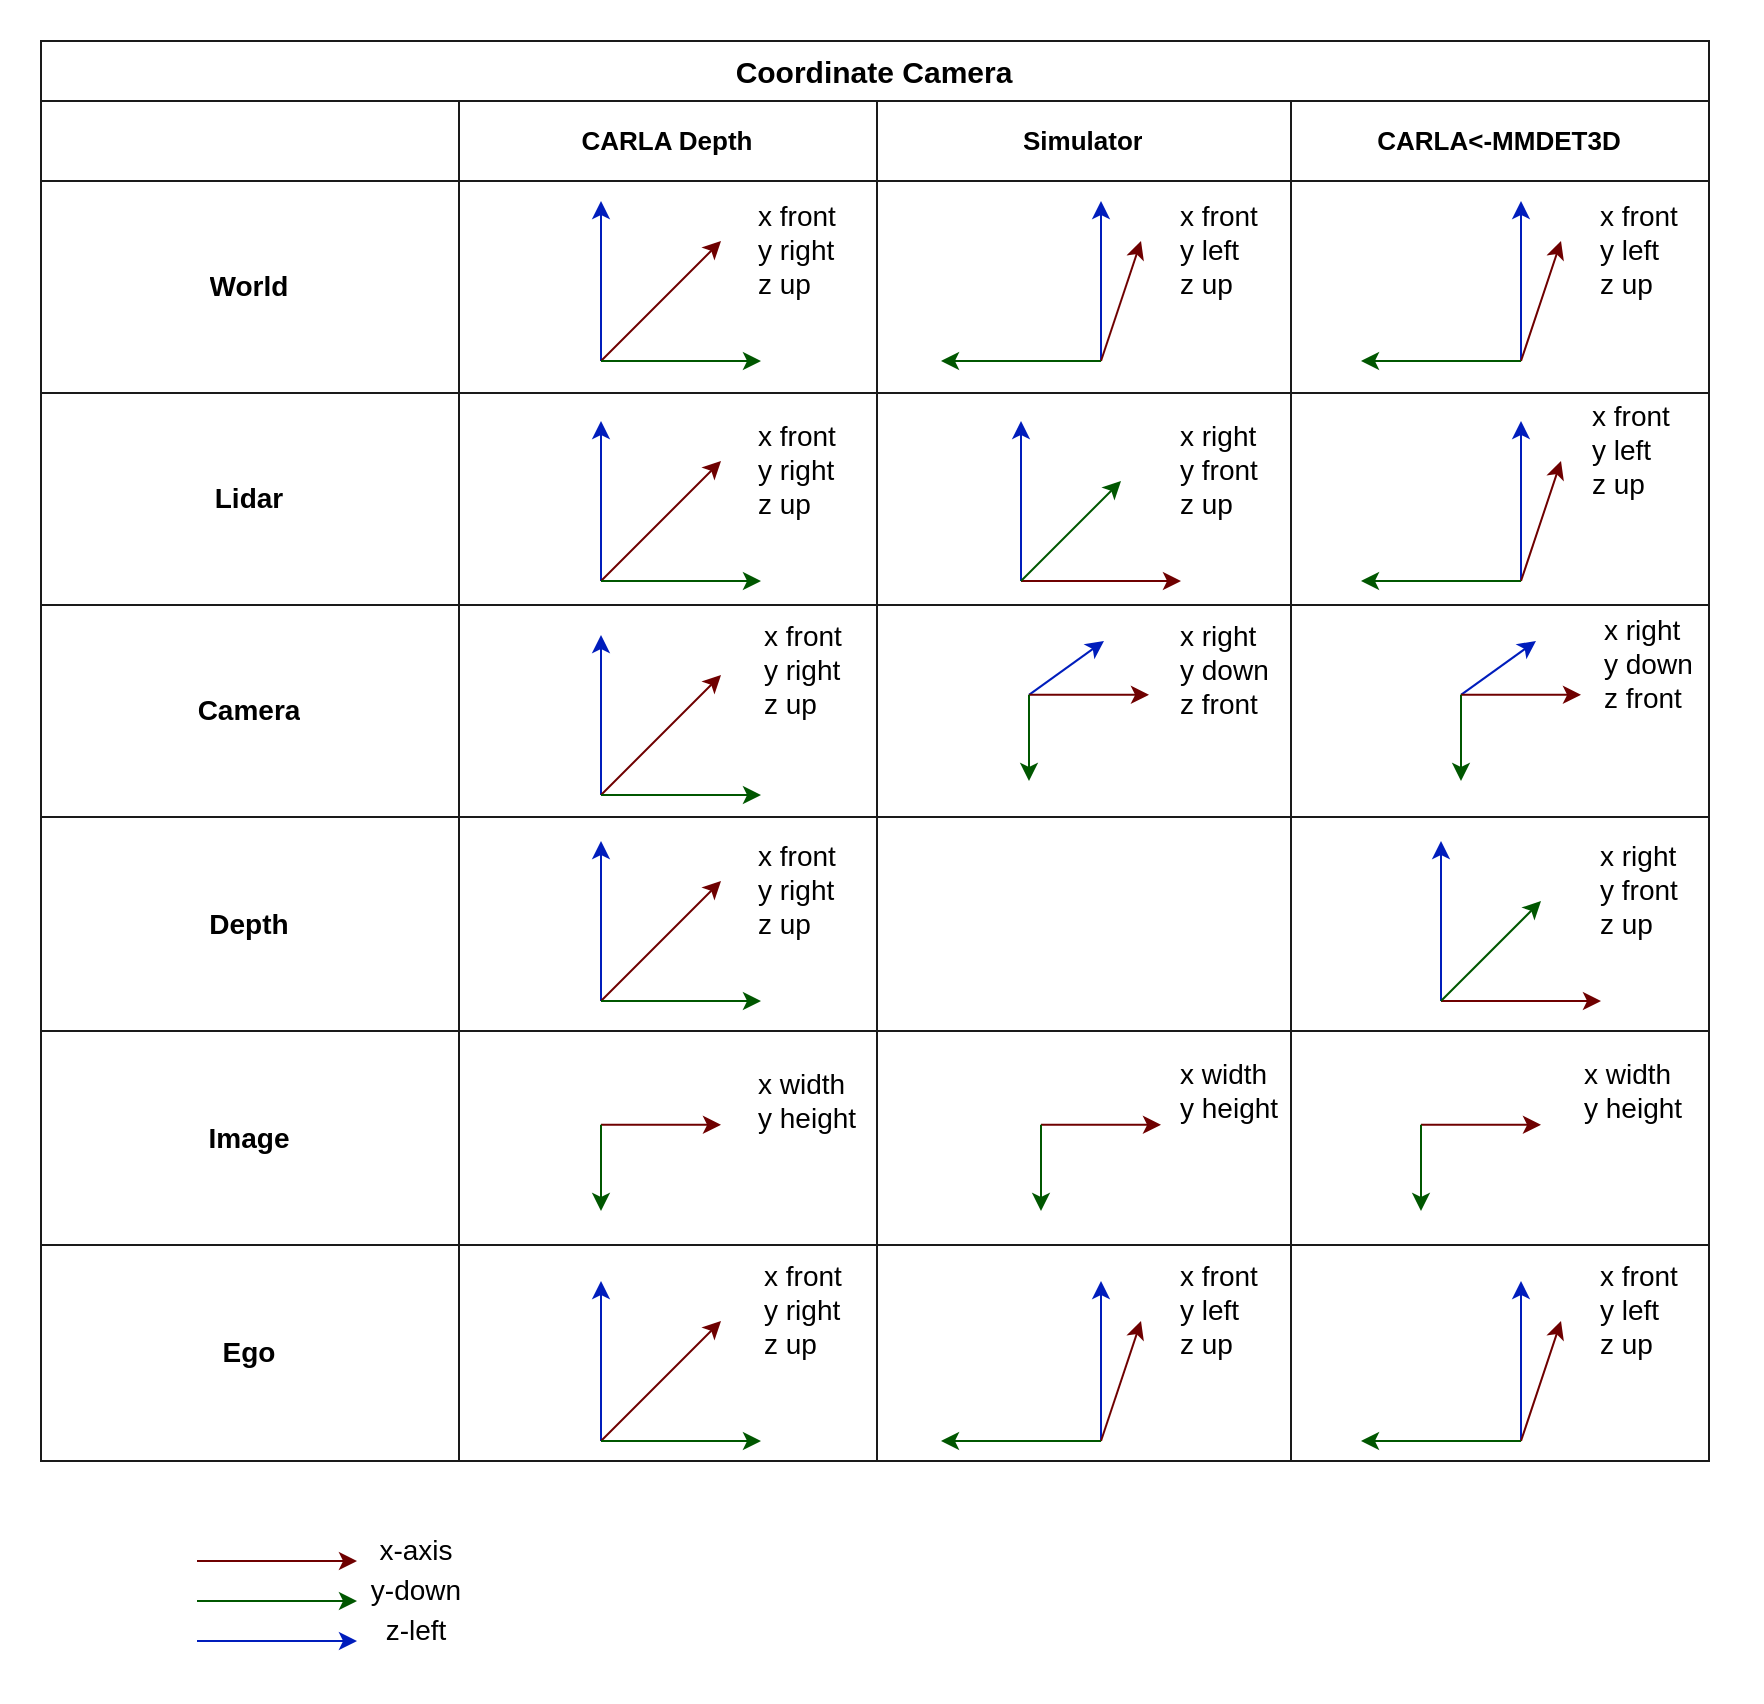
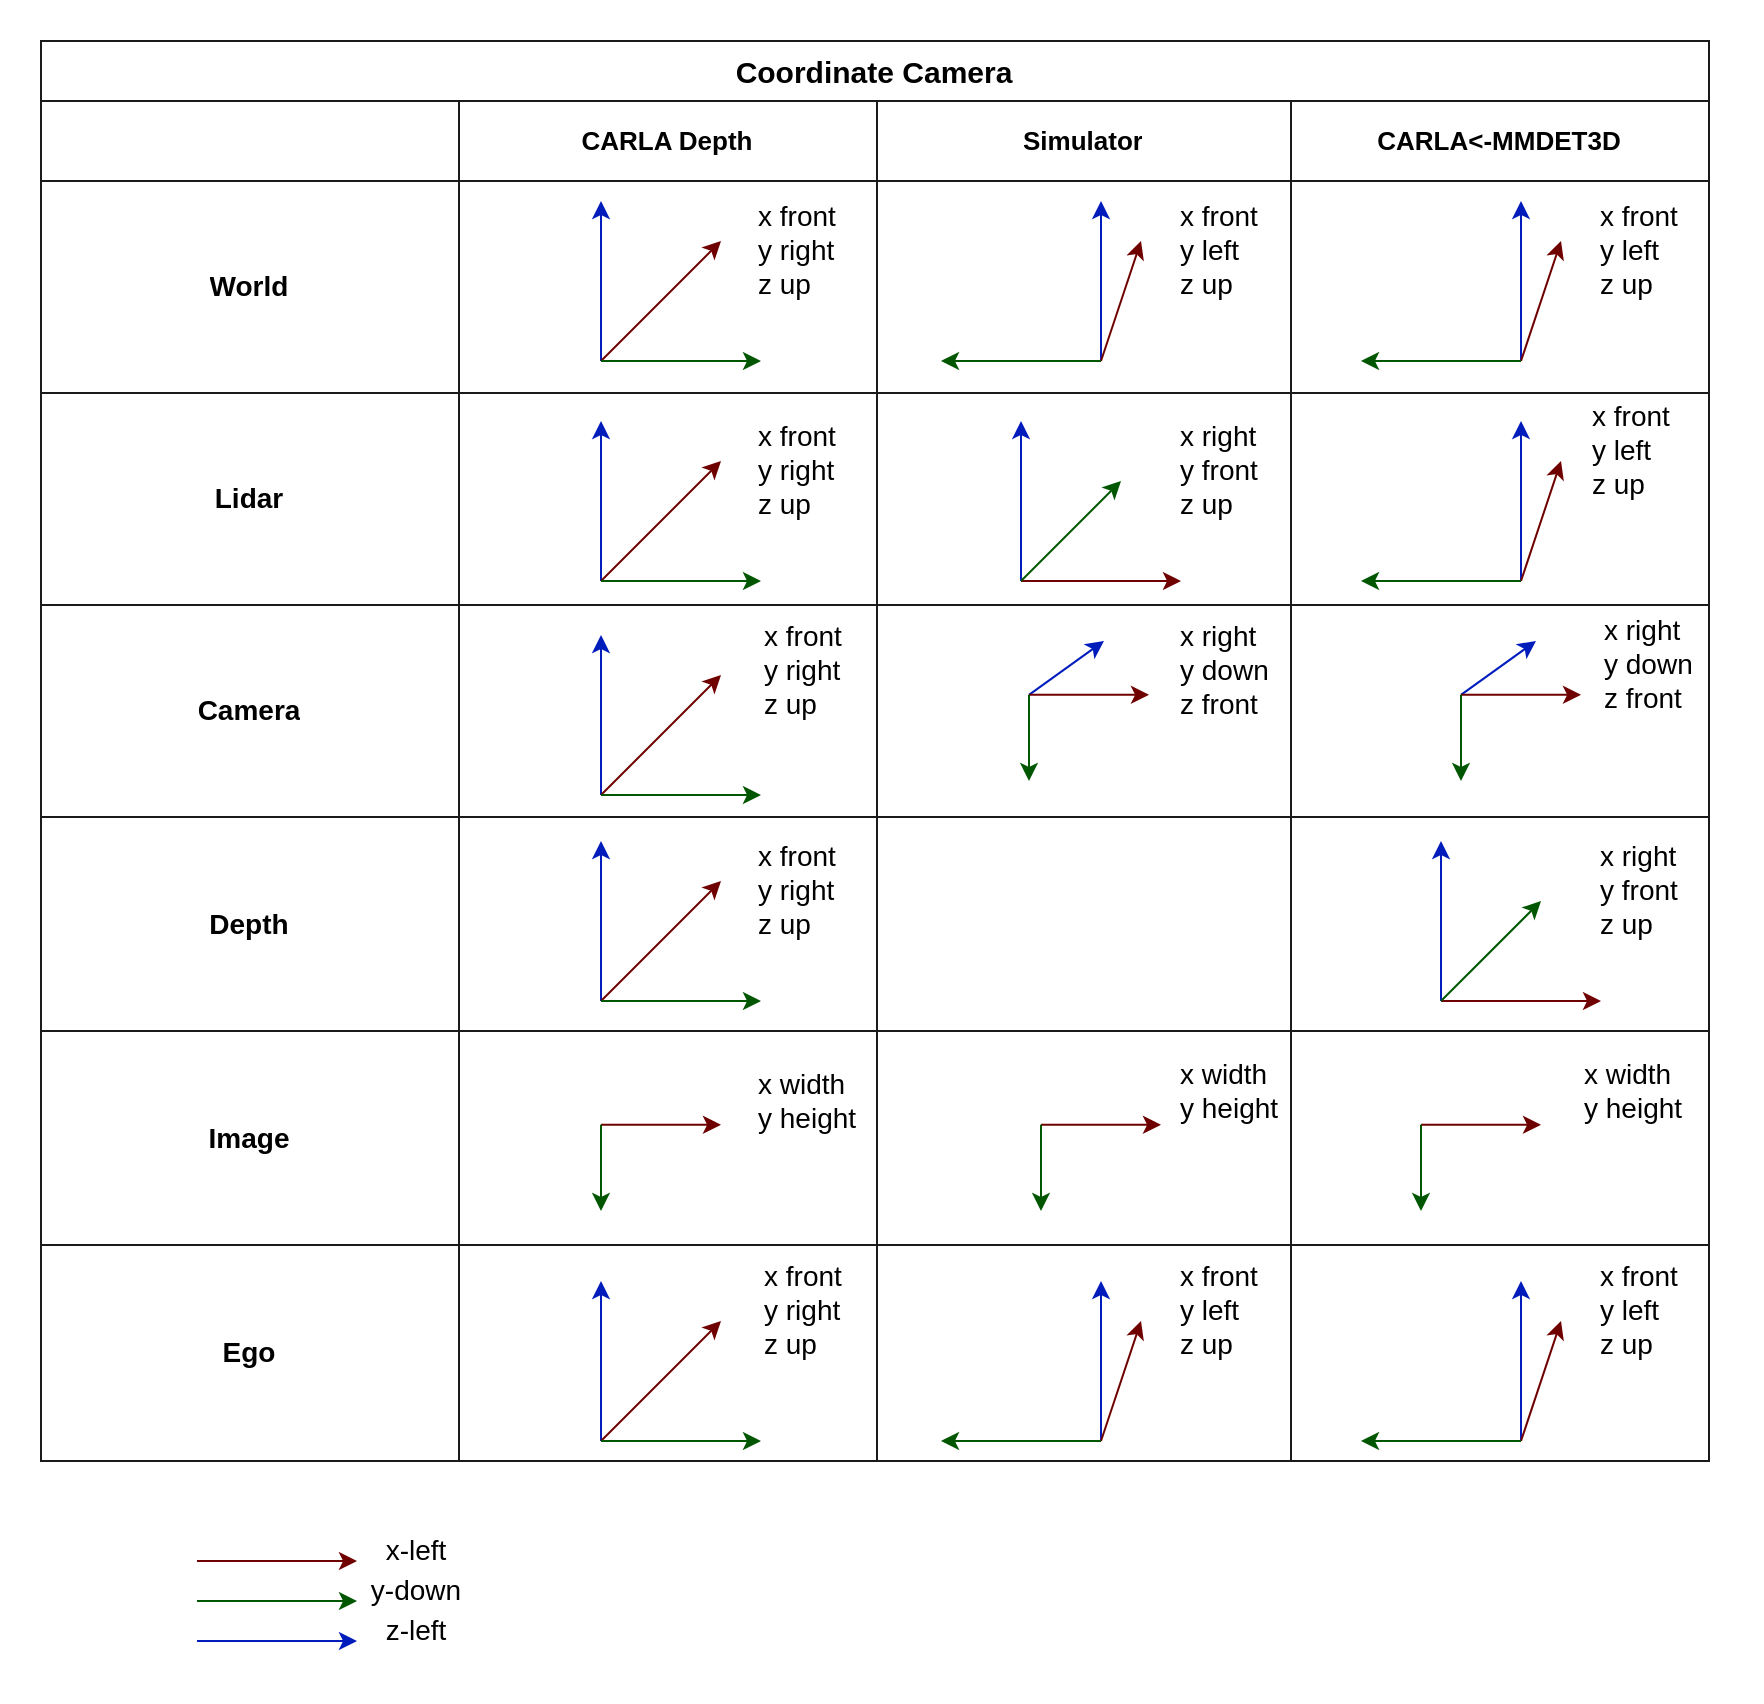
(417, 1551) -> (417, 1551)
